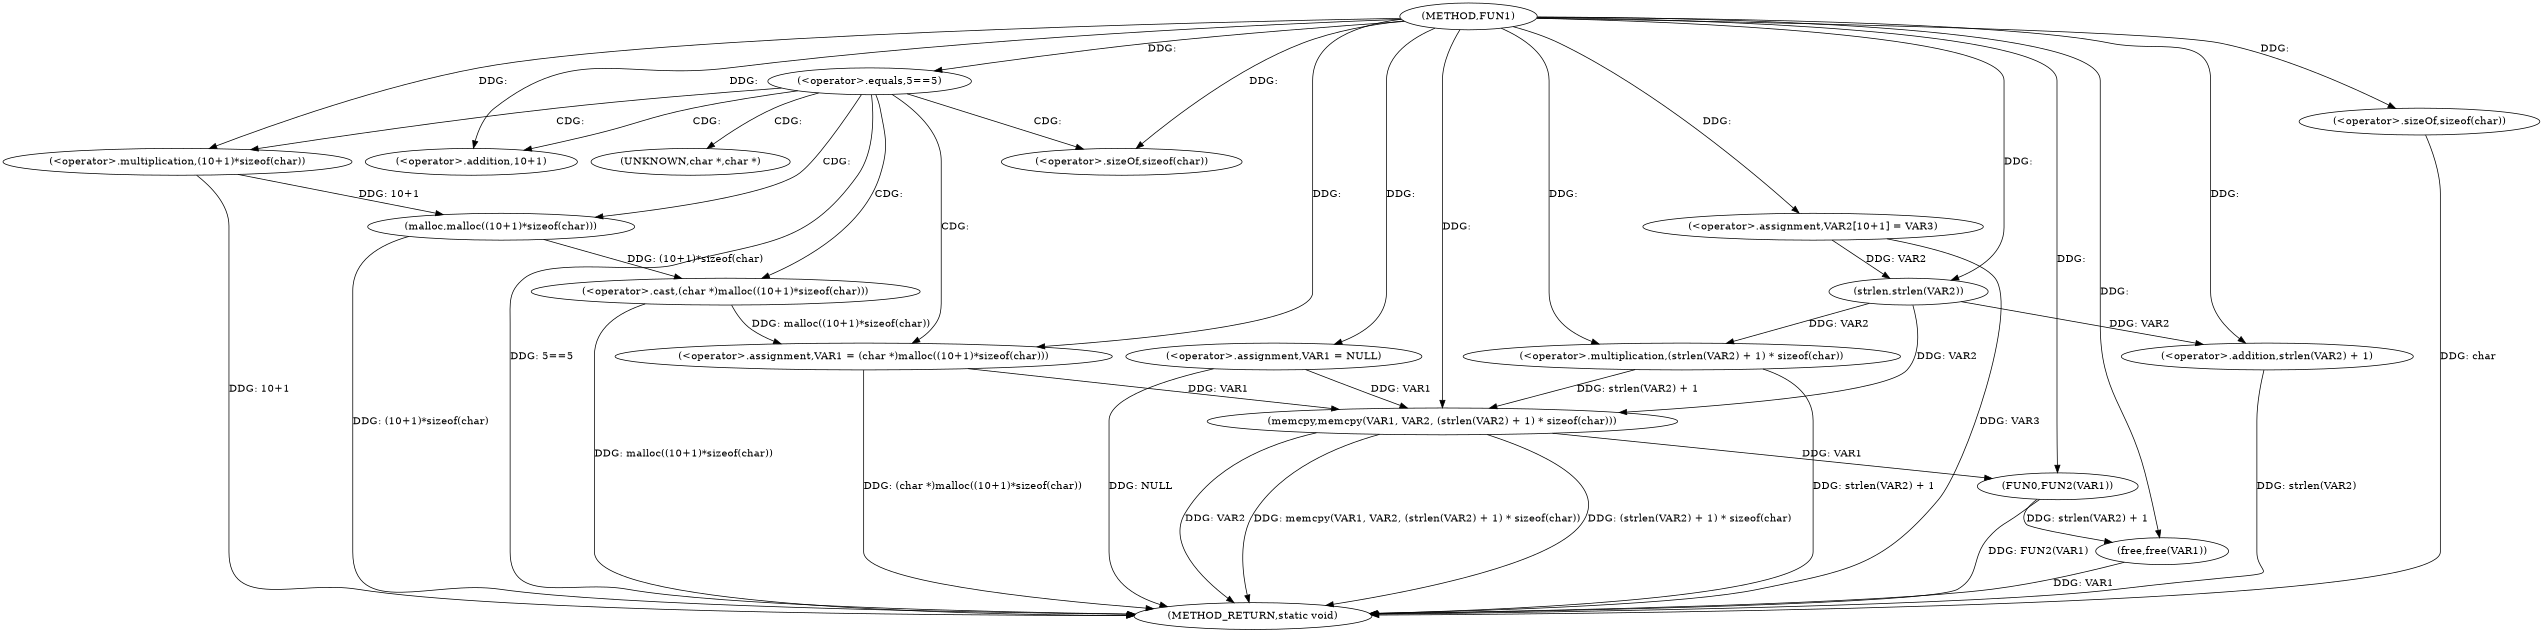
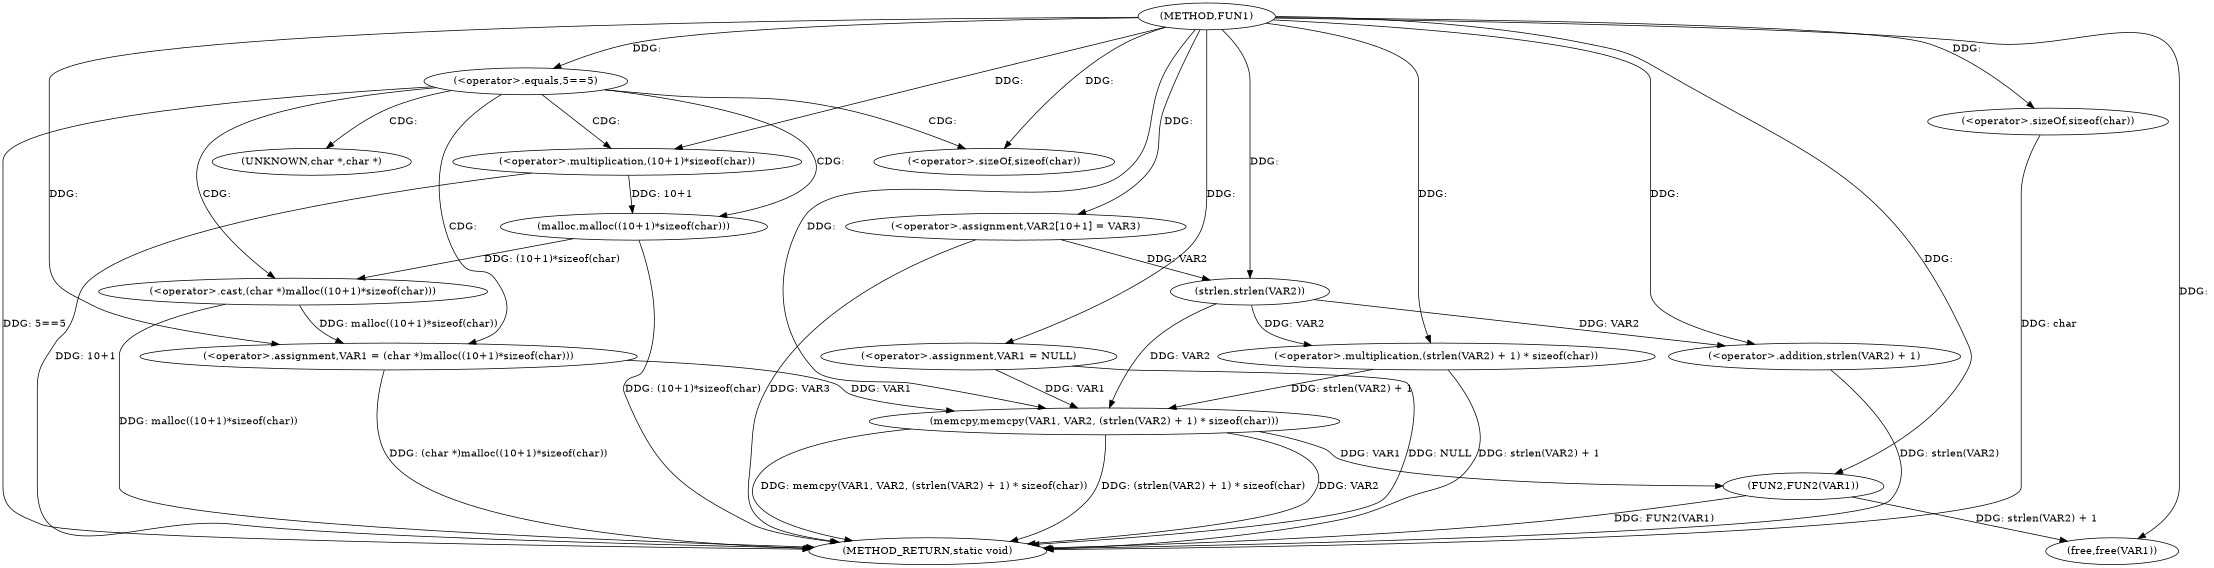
(471, 162) -> none
(2058, 486) -> (1803, 486)
(1753, 604) -> none
